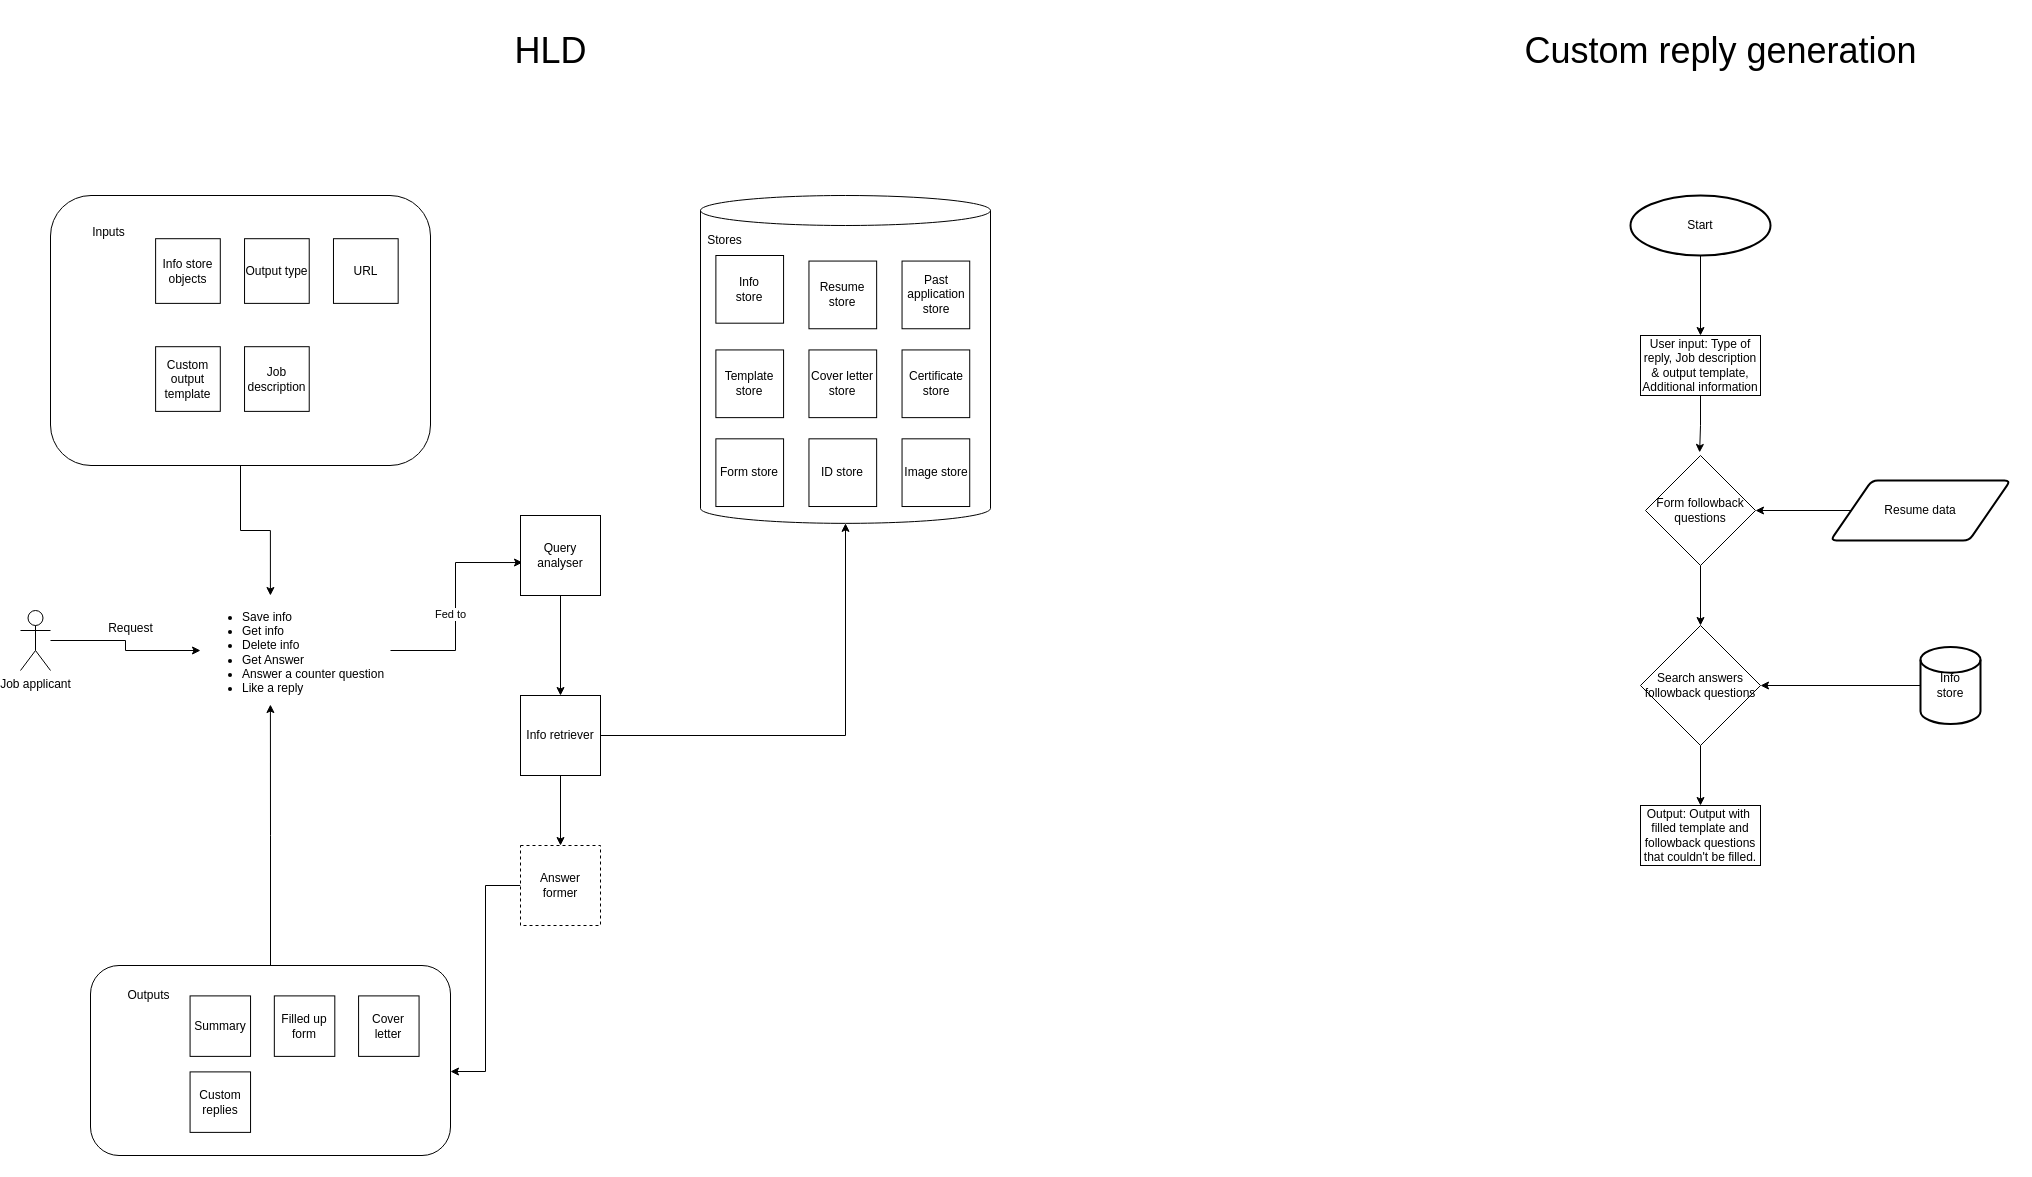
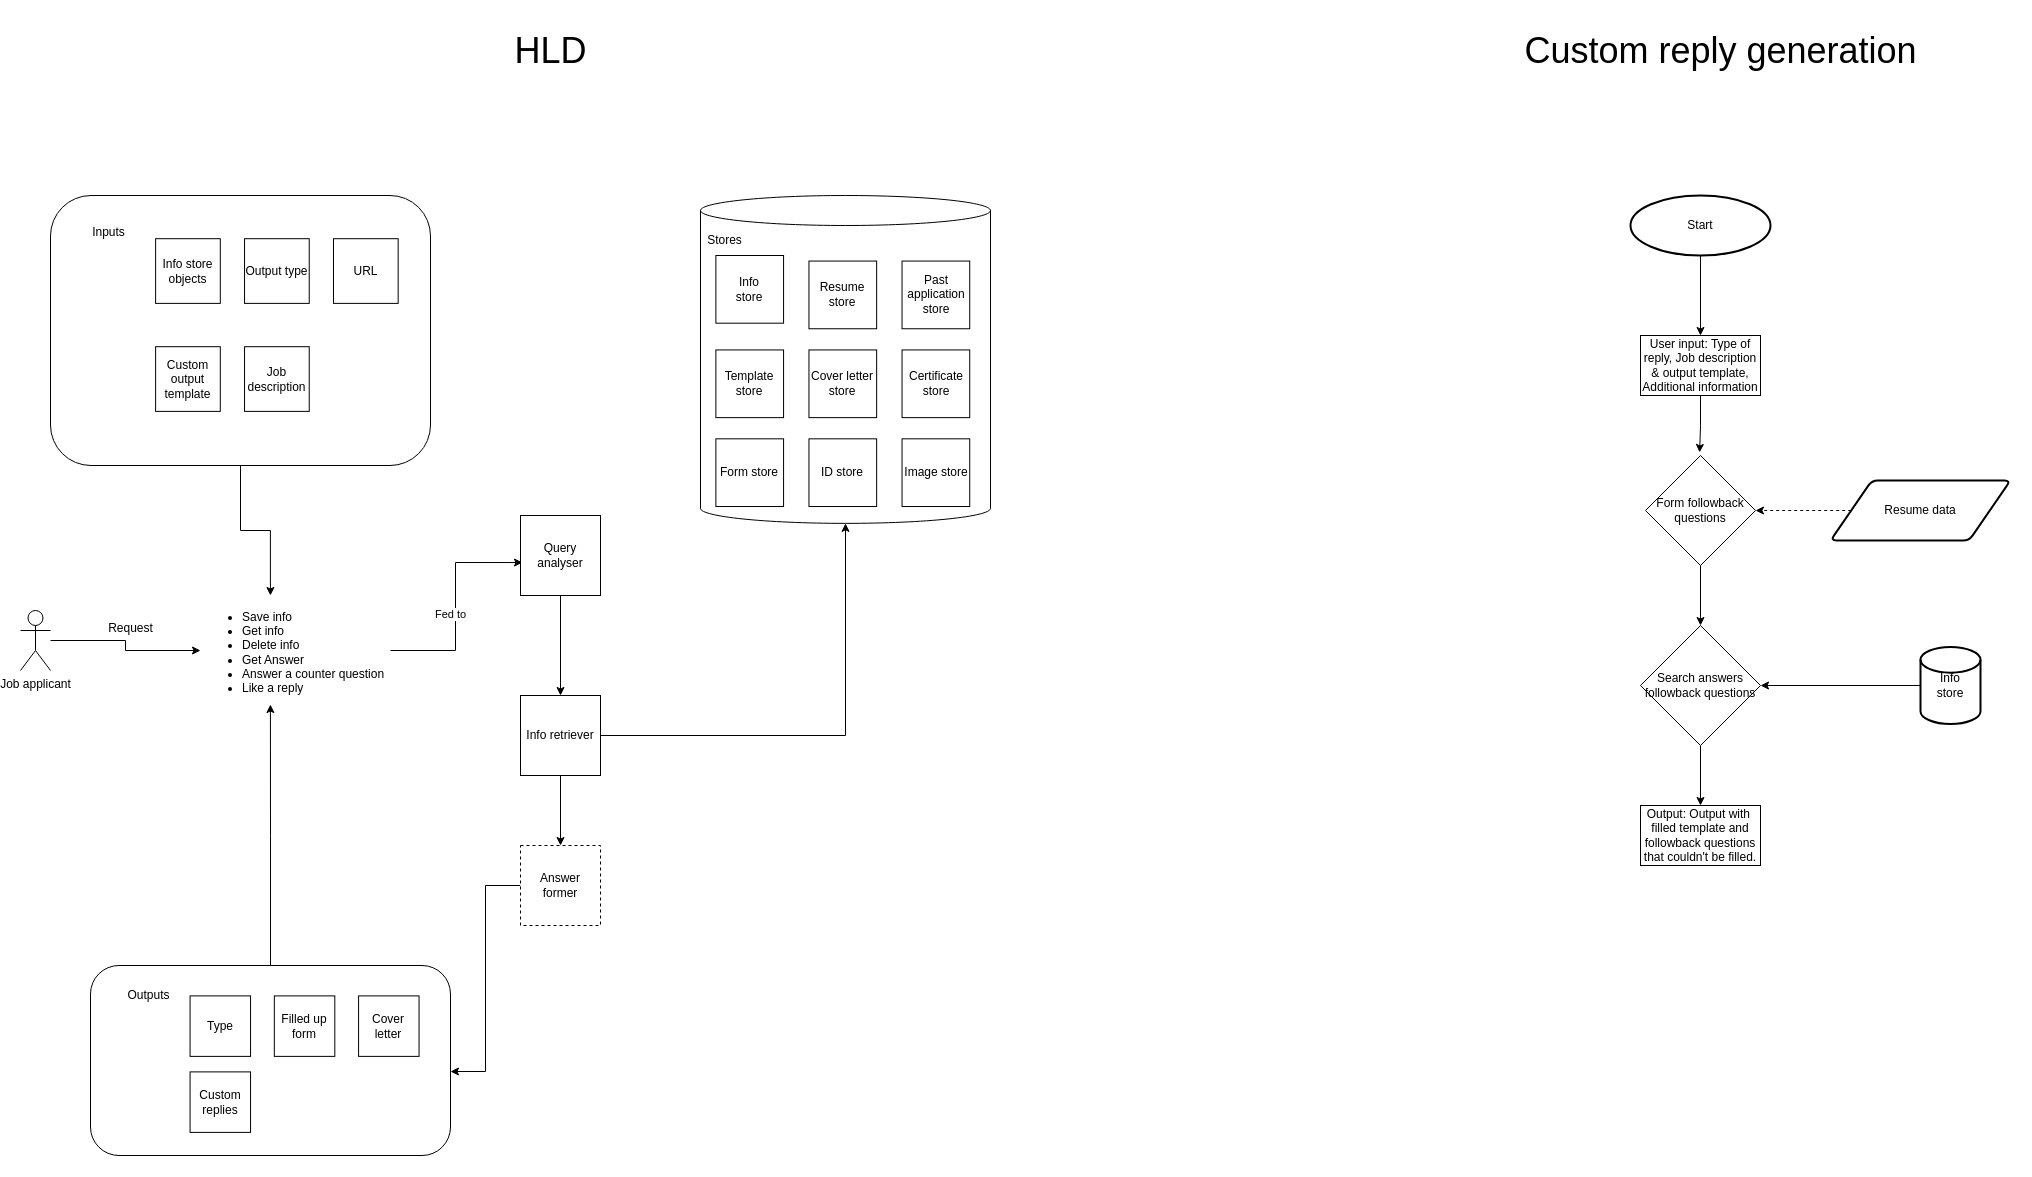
(1806, 511) -> (1806, 511)
(221, 1027) -> (221, 1027)
